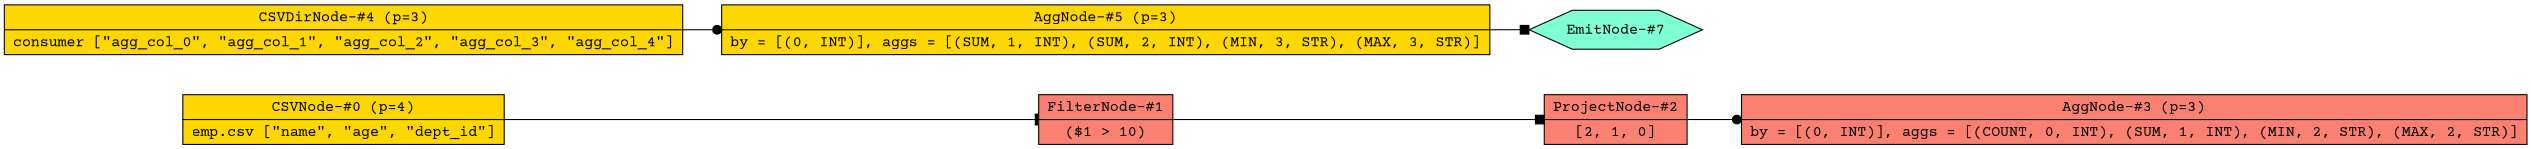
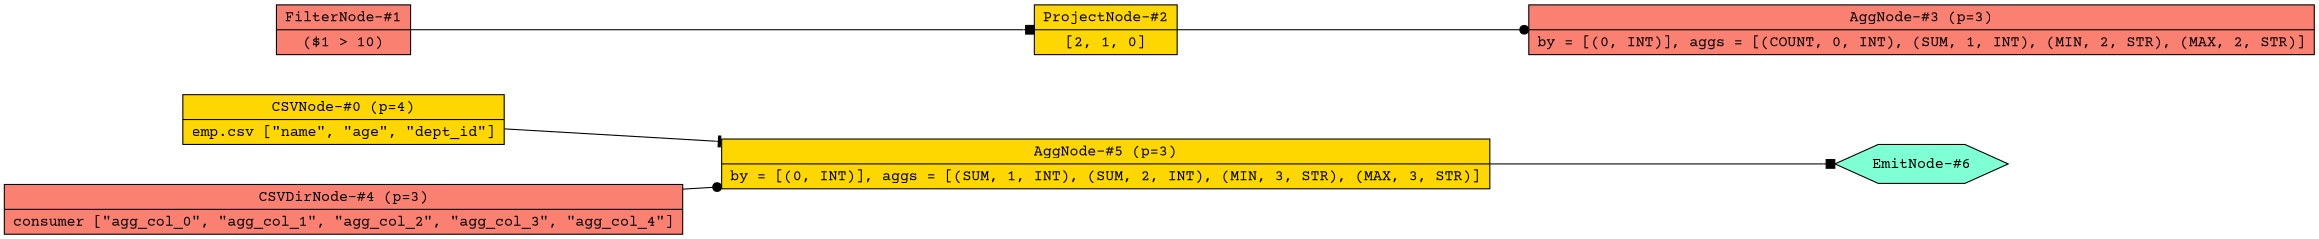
(344, 30) -> (344, 209)
(1616, 30) -> (1922, 164)
(769, 120) -> (610, 135)
(1616, 120) -> (1106, 30)
